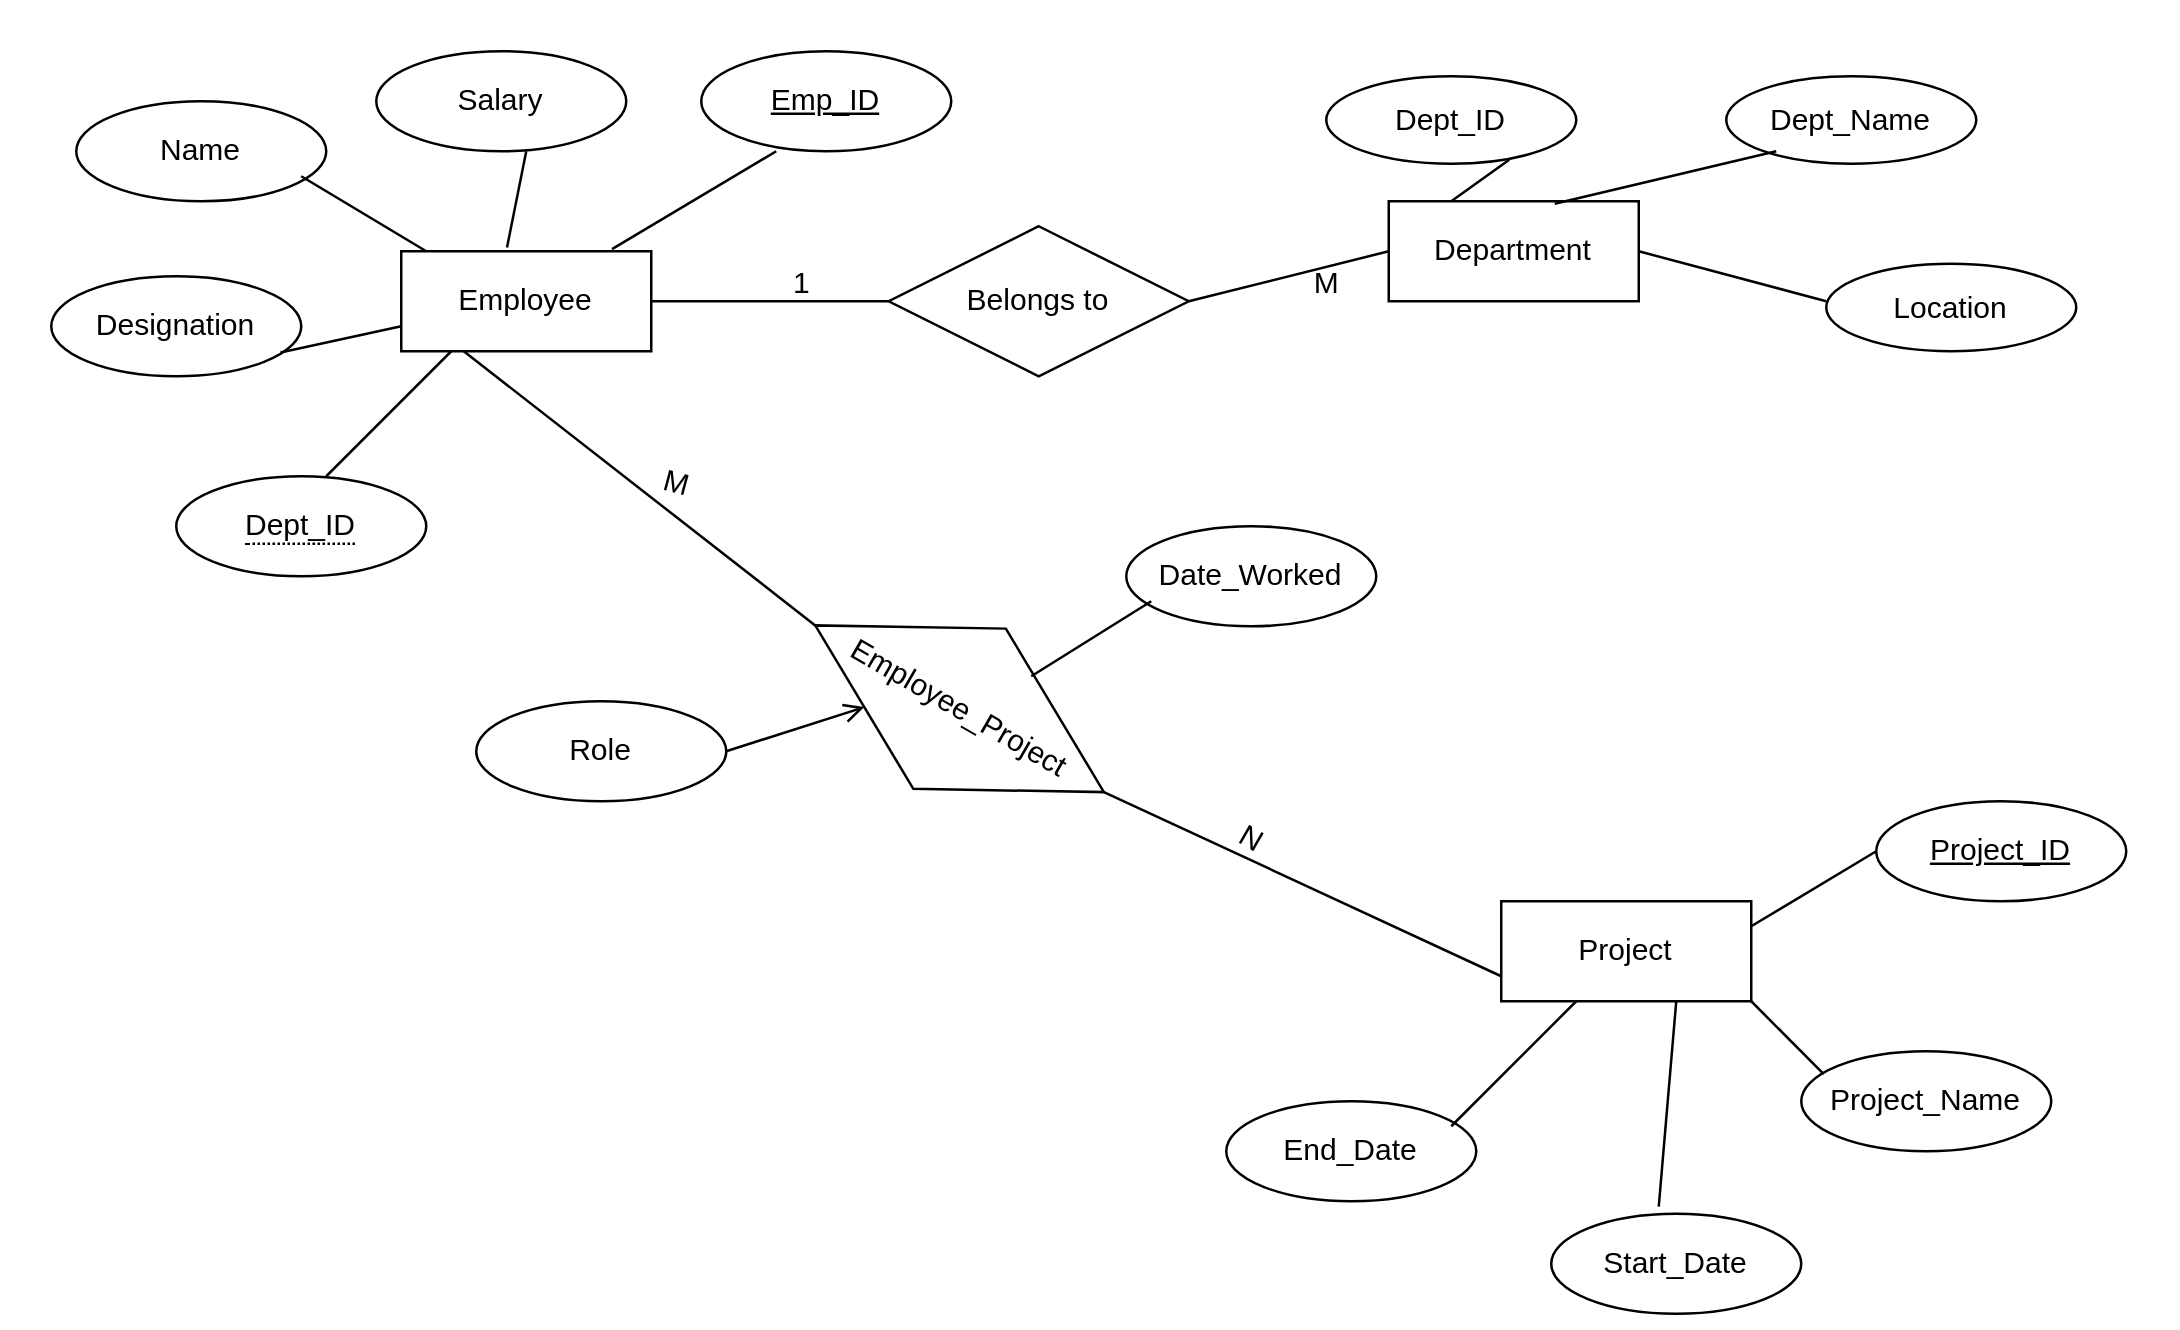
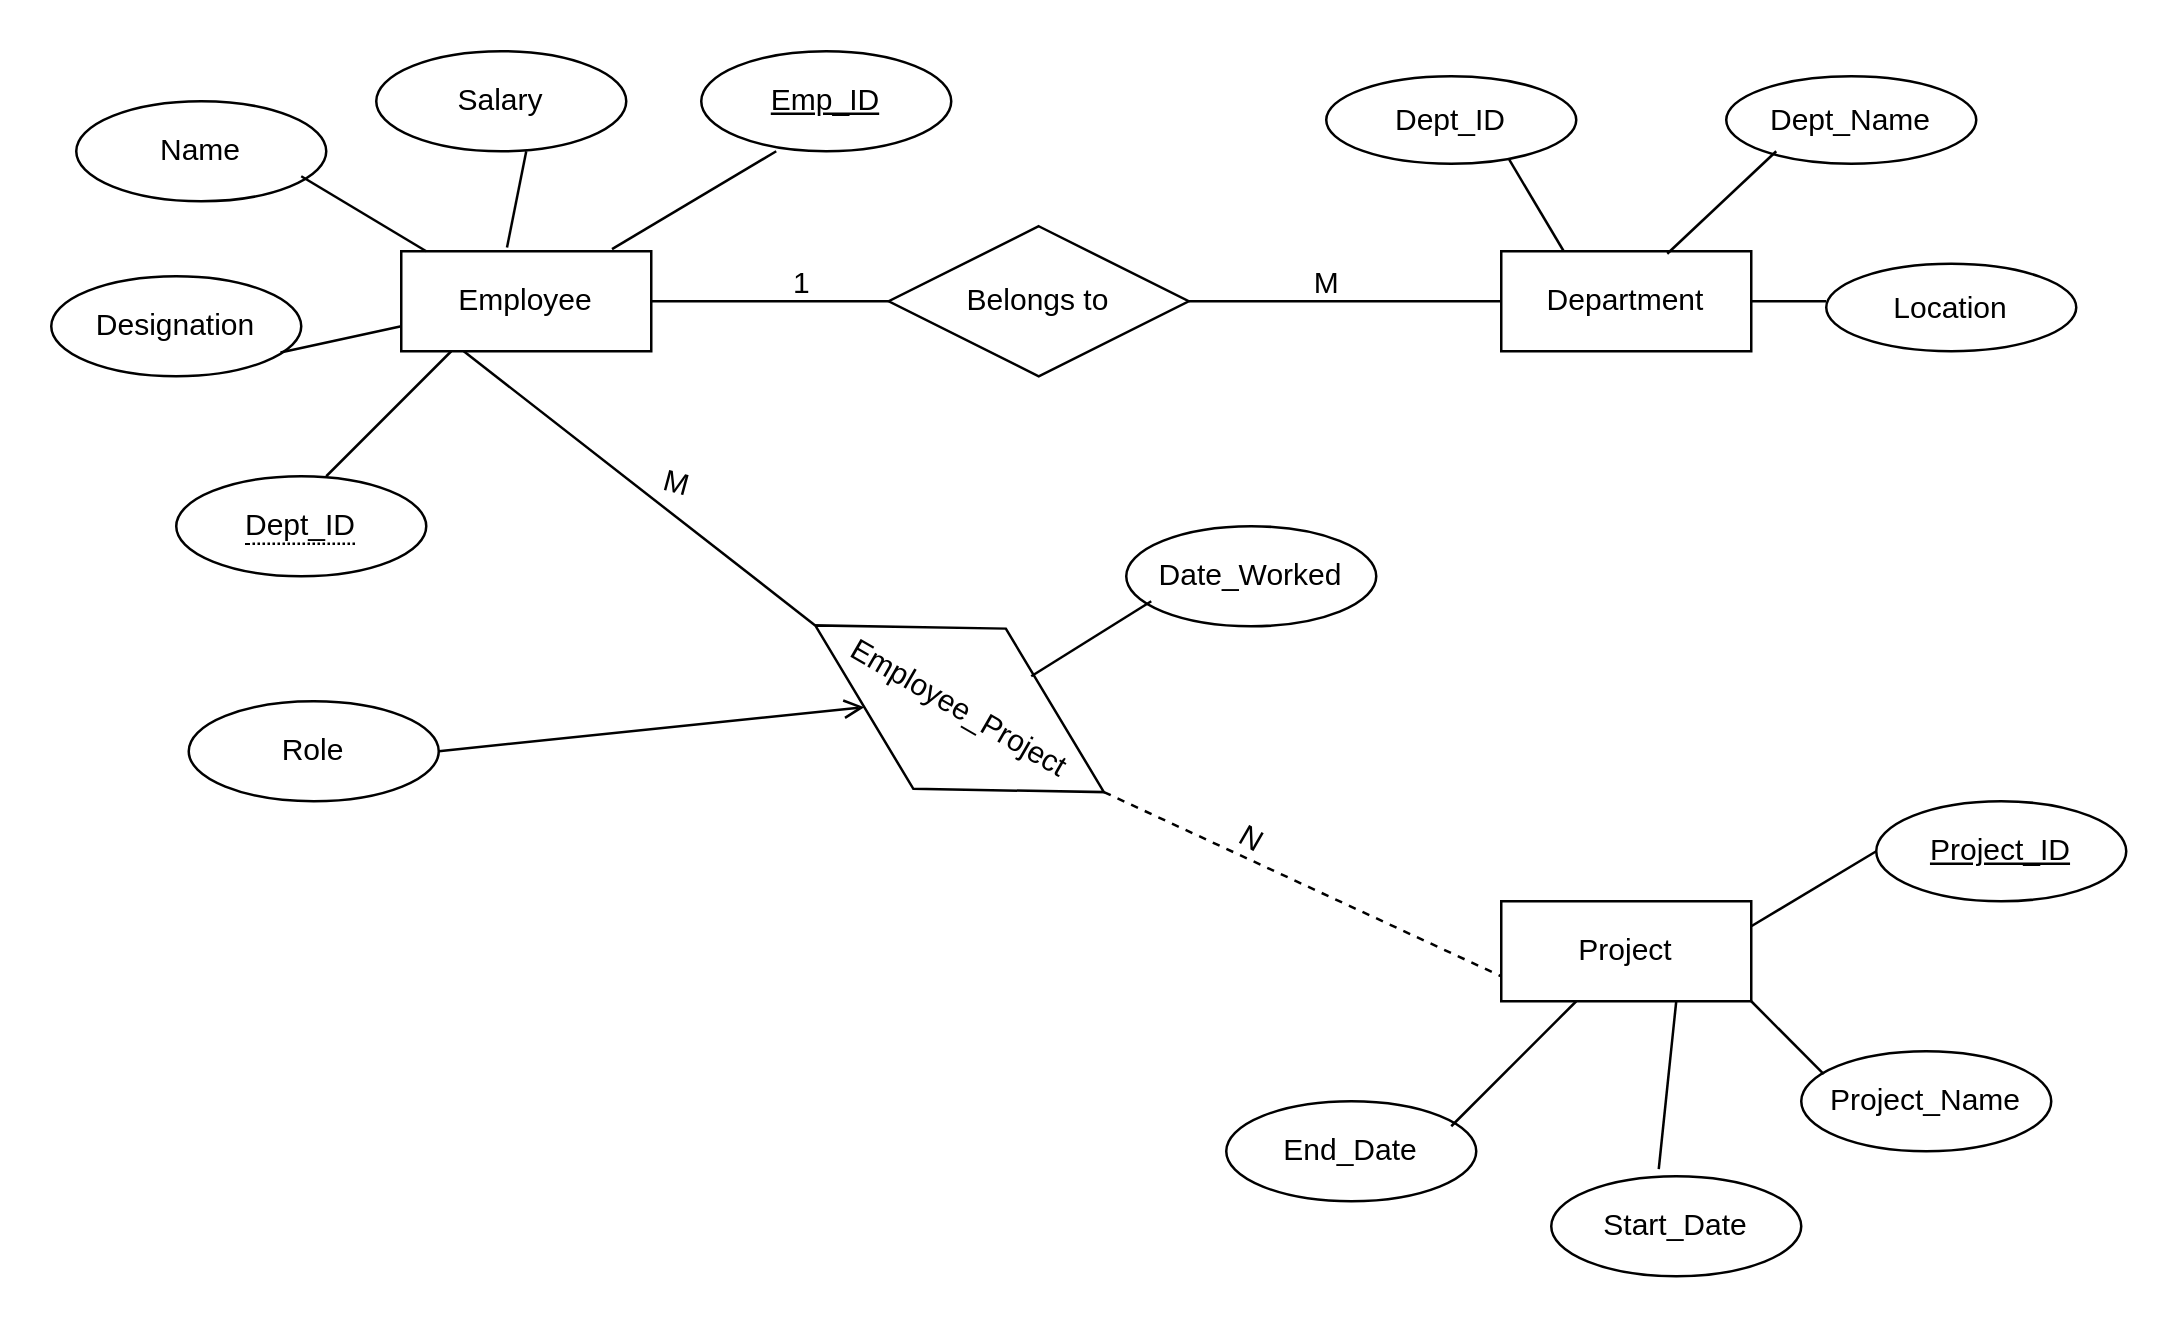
(1514, 251) -> (1626, 301)
(601, 751) -> (314, 751)
(1305, 885) -> (1305, 885)
(1676, 1264) -> (1676, 1226)
